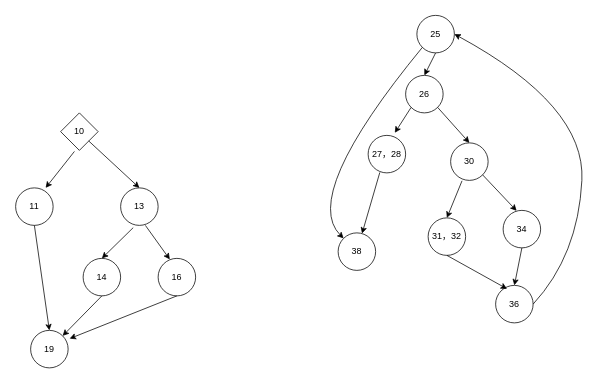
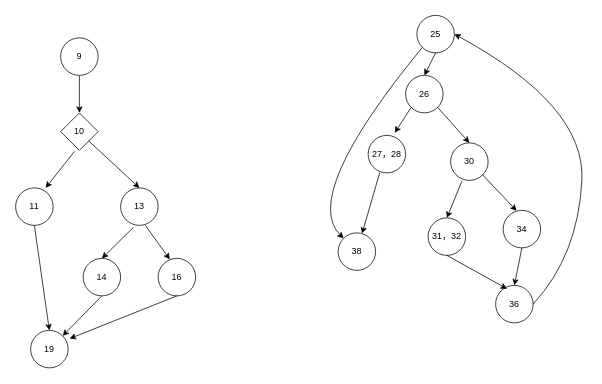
none -> (79, 57)
none -> (79, 92)
